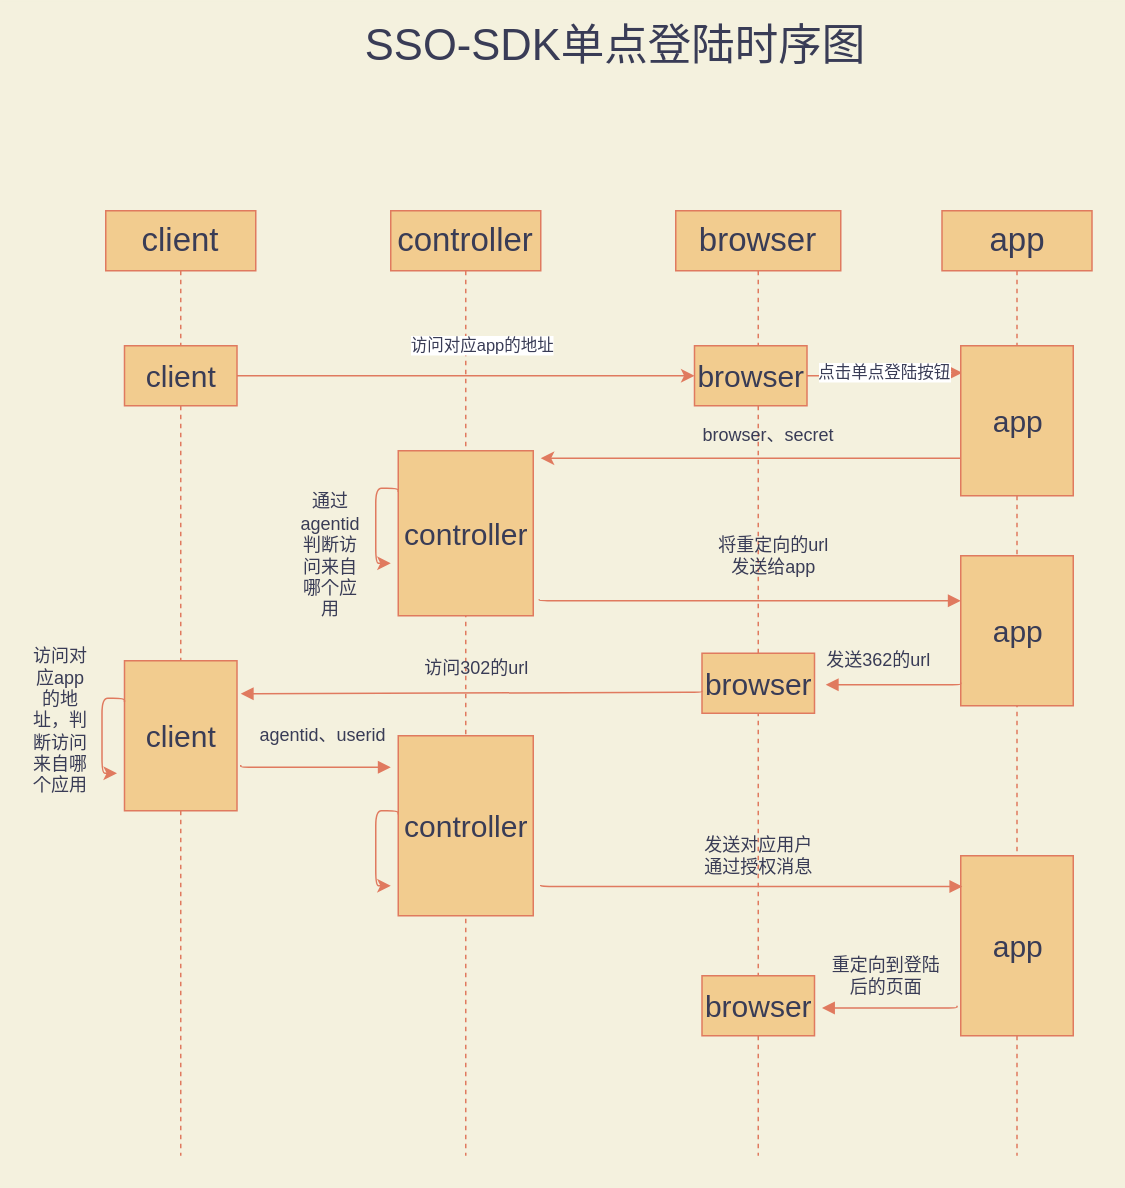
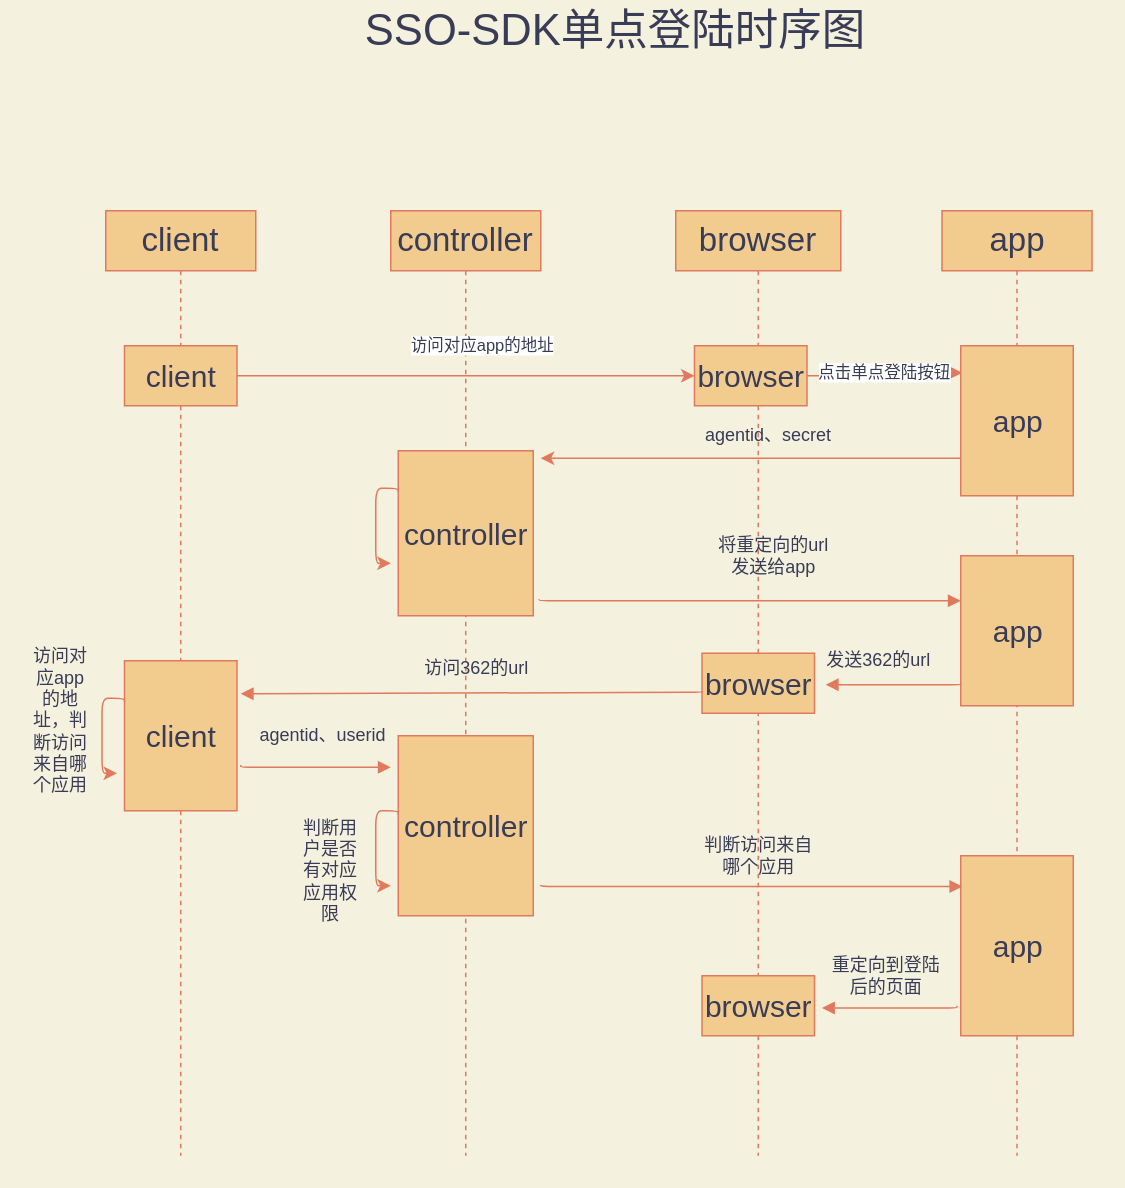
(616, 46) -> (616, 31)
(769, 436) -> (769, 436)
(331, 556) -> none
(477, 668) -> (477, 668)
(759, 856) -> (759, 856)
none -> (331, 871)
